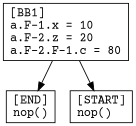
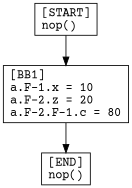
(85, 72) -> (66, 46)
